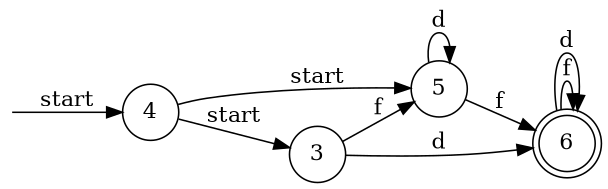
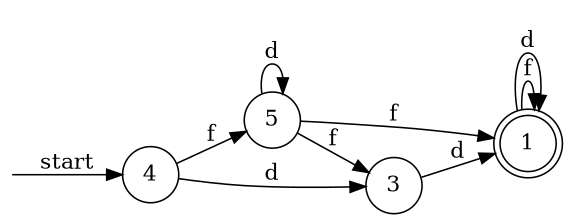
(318, 77) -> (211, 135)
(234, 116) -> (272, 174)
(372, 125) -> (326, 149)
(567, 143) -> (528, 143)
